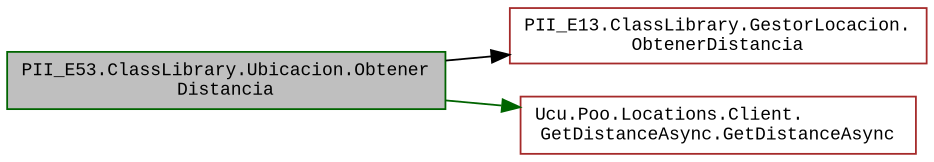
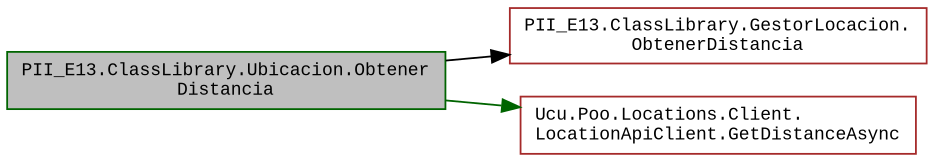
(226, 80) -> (226, 80)
(718, 125) -> (718, 125)
